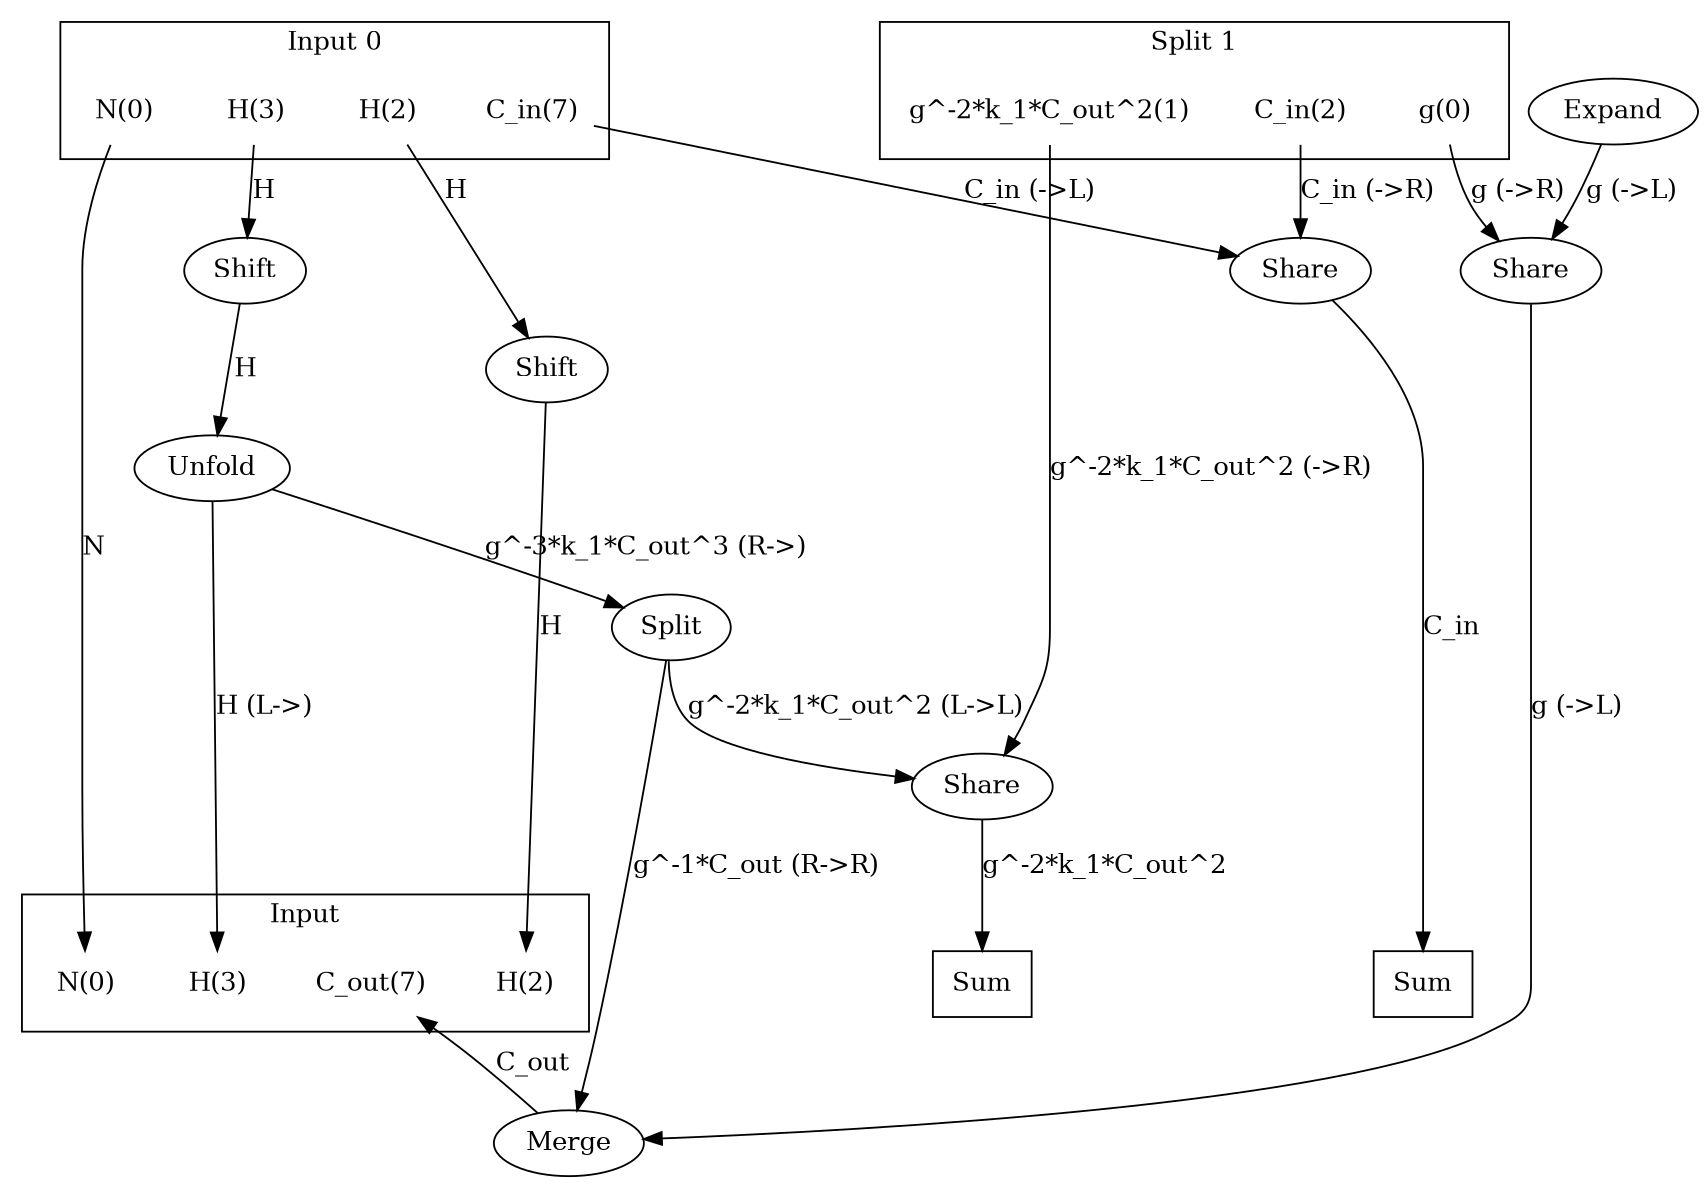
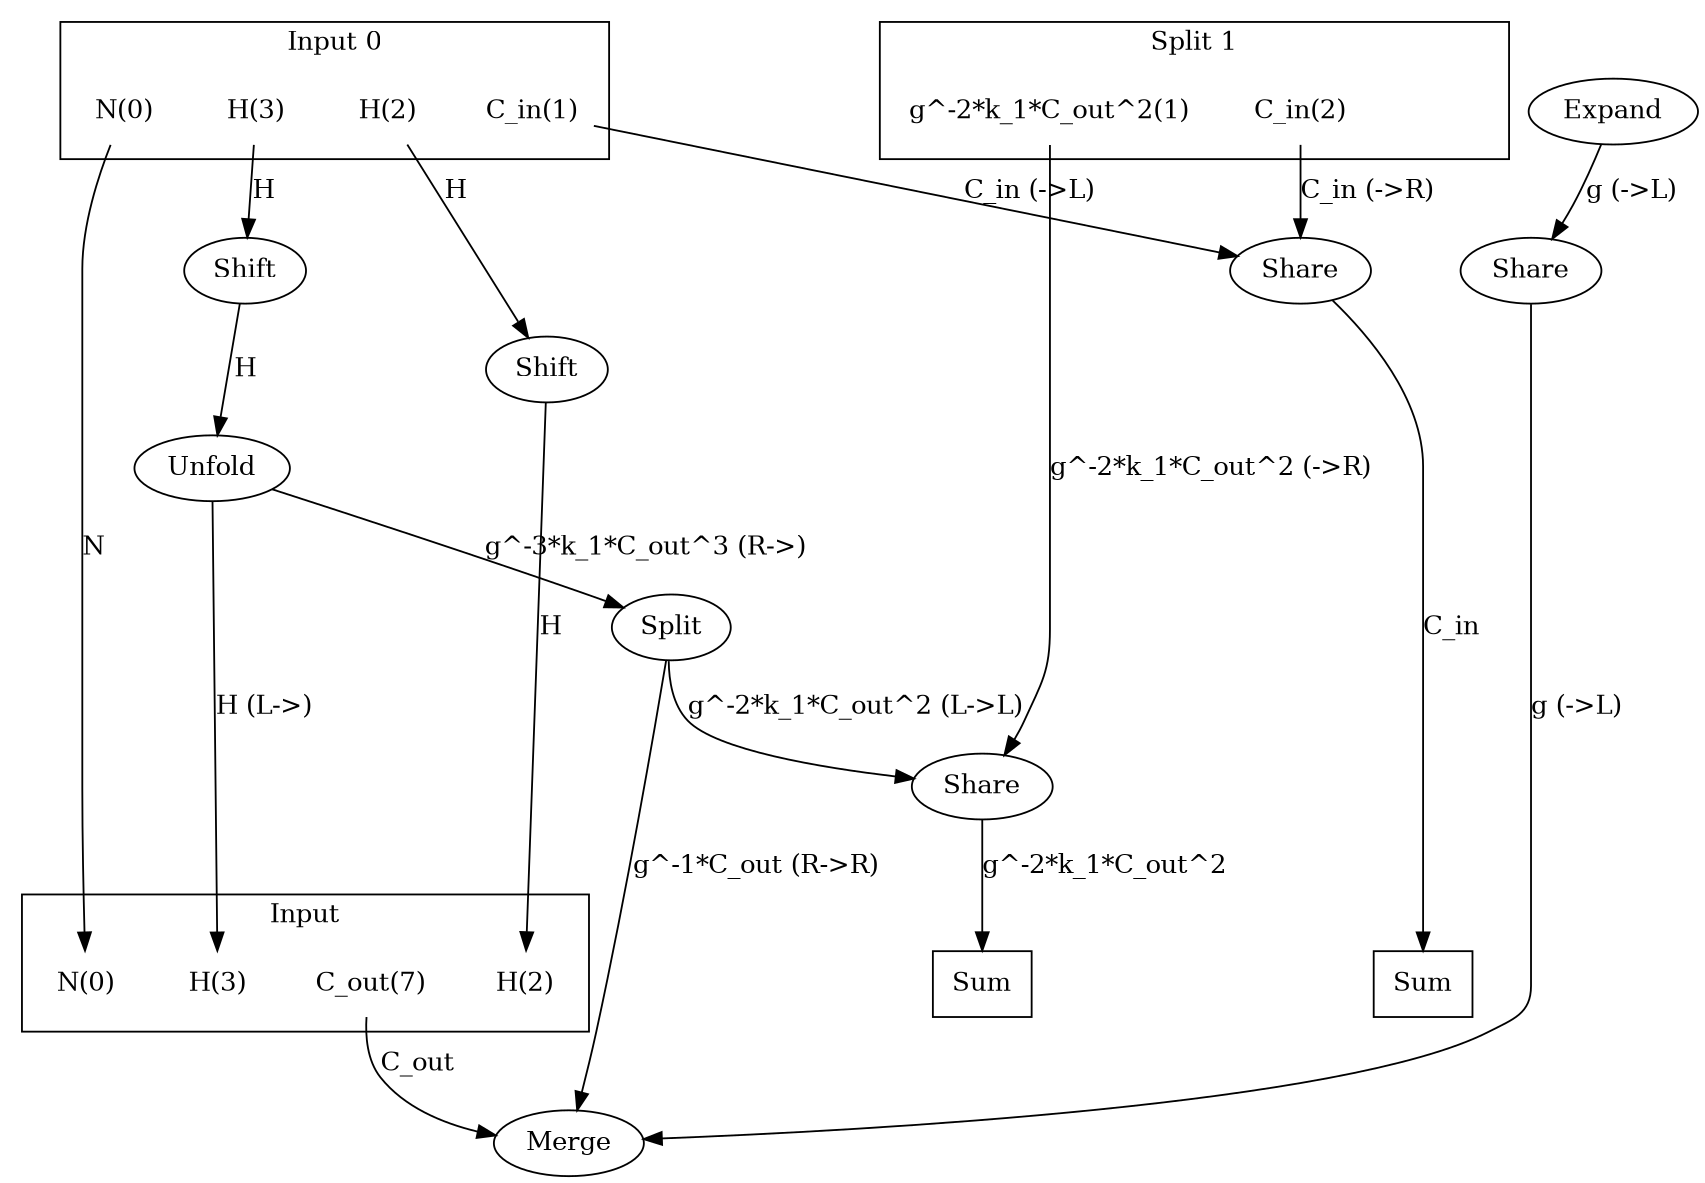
(532, 112) -> (532, 112)
(1445, 112) -> none
(487, 1069) -> (398, 1095)
